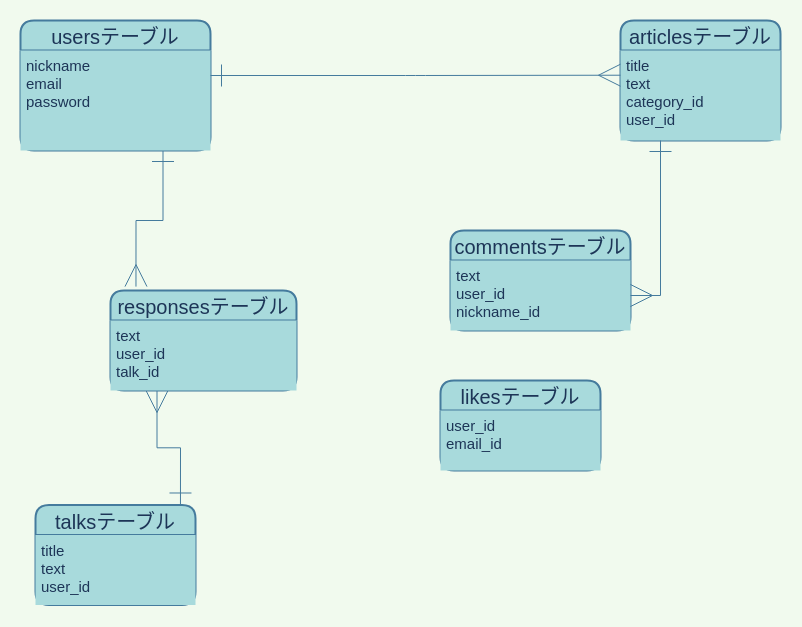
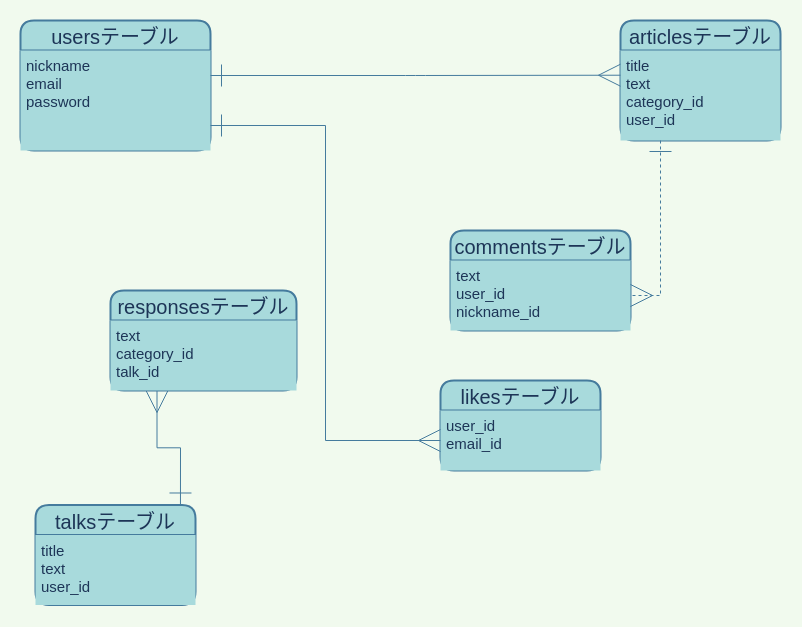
(151, 221) -> none
(661, 232) -> (661, 232)
none -> (326, 283)
(133, 336) -> (133, 336)
